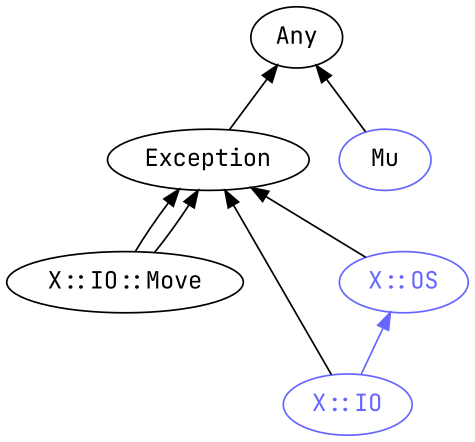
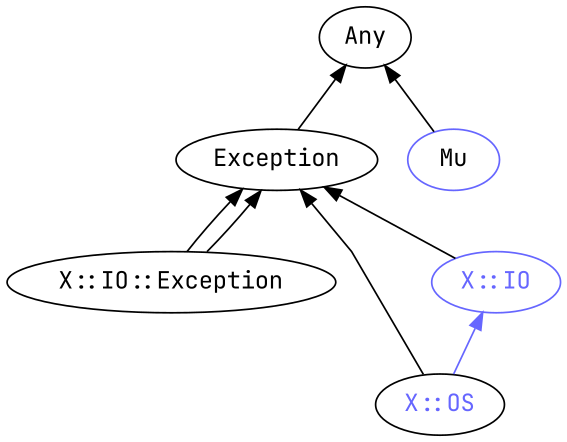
(125, 282) -> (171, 282)
(404, 282) -> (440, 405)
(372, 351) -> (464, 351)
